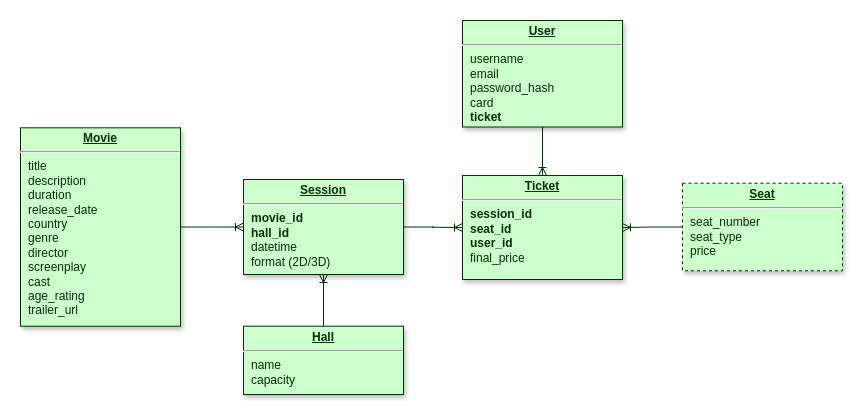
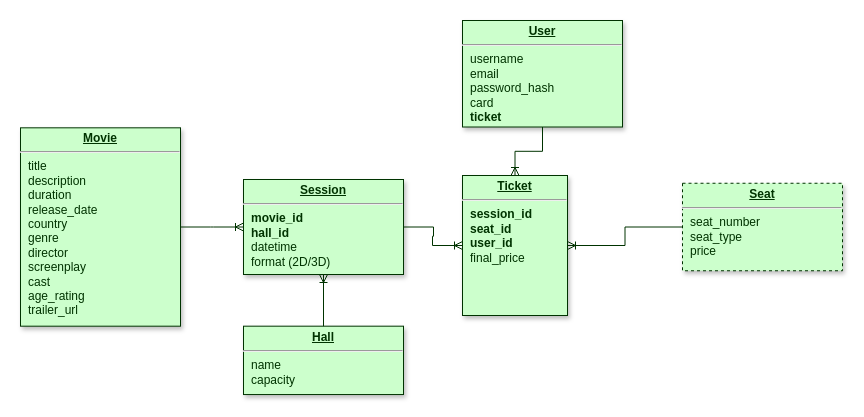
(543, 228) -> (515, 246)
